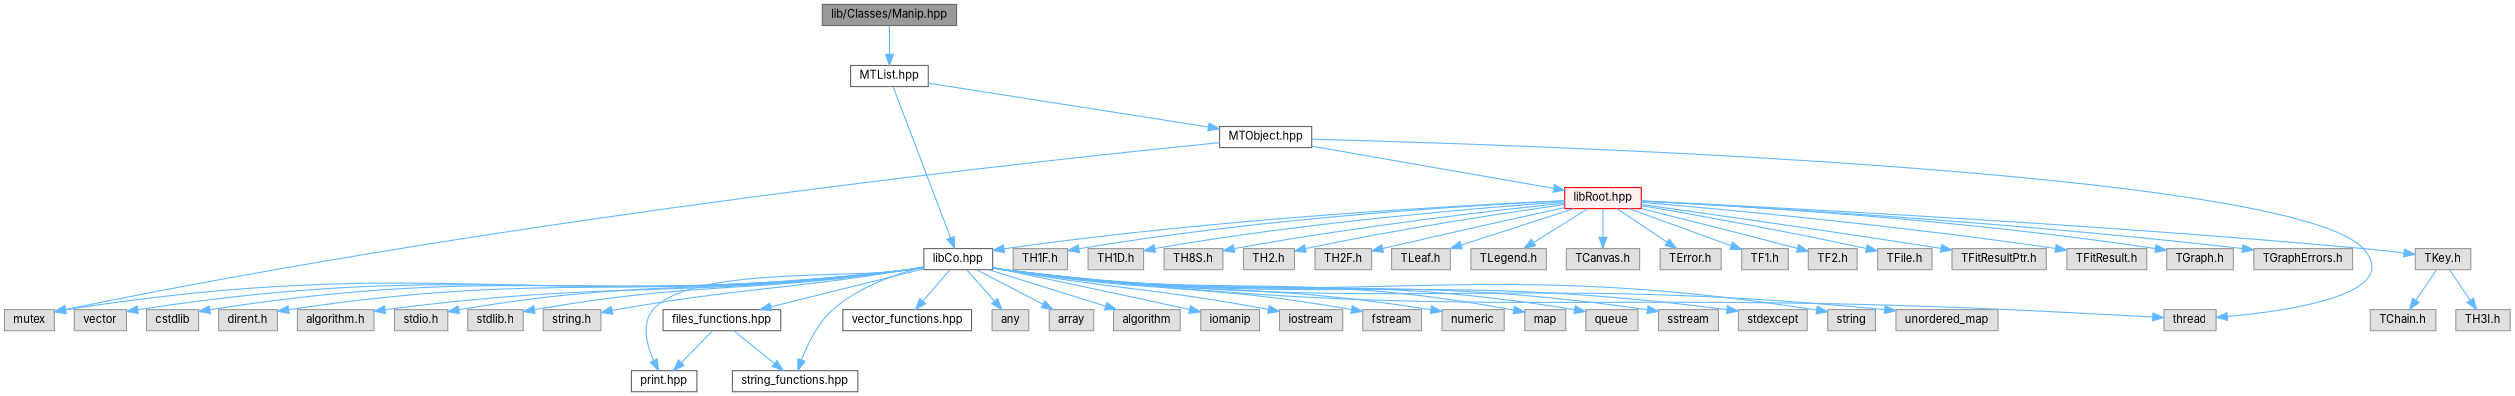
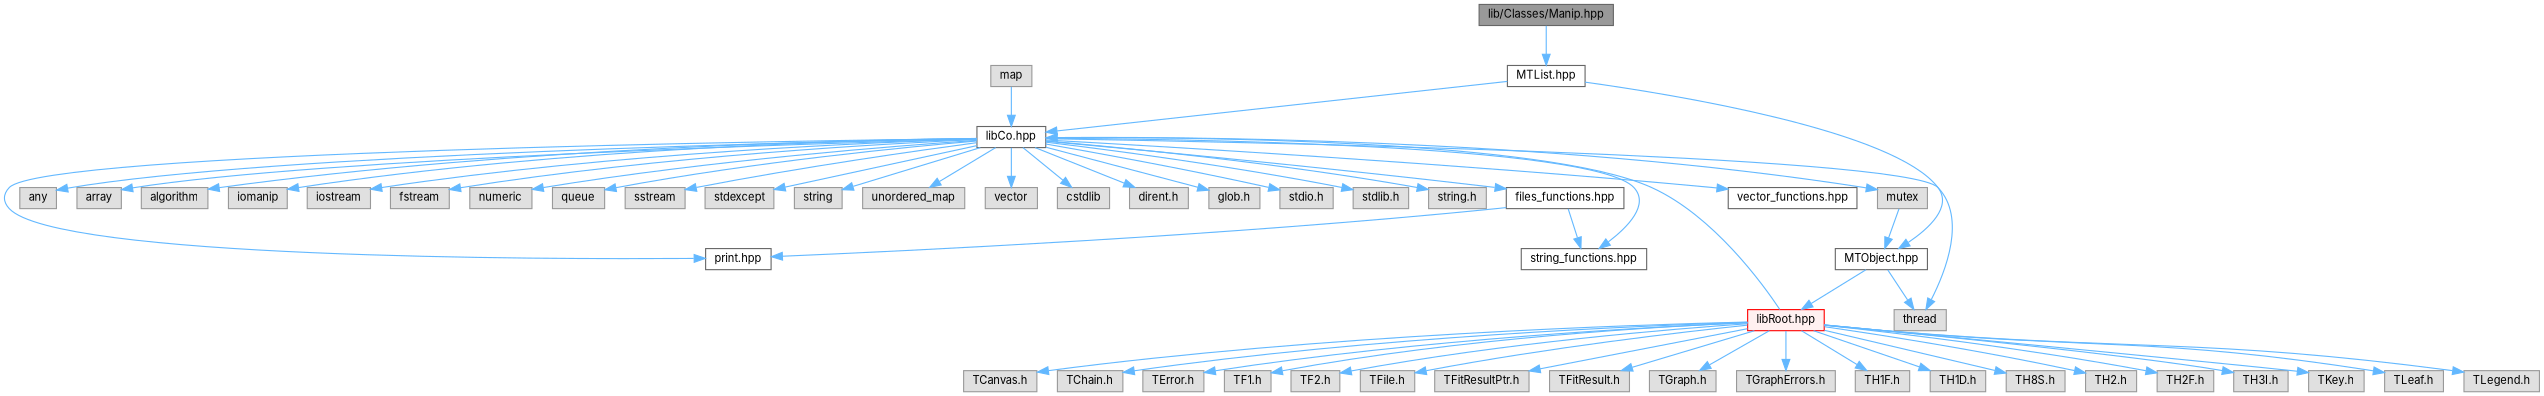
(641, 213) -> (1894, 223)
(2426, 285) -> (1440, 339)
(2460, 285) -> (2024, 345)
(1254, 286) -> (1011, 101)
(336, 320) -> (1234, 198)
